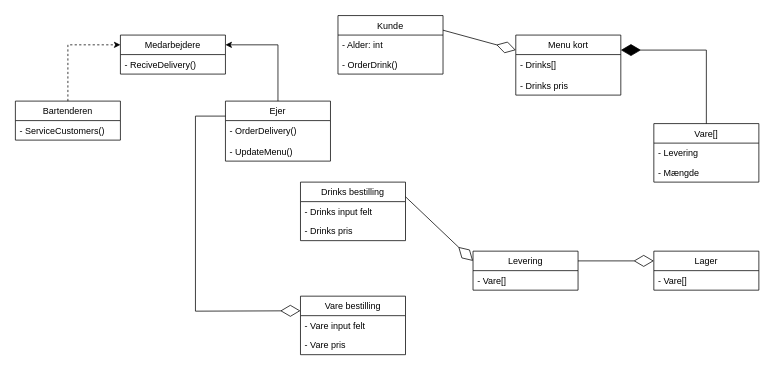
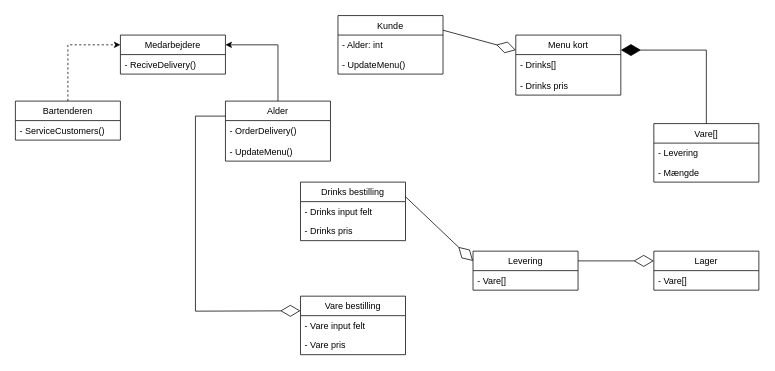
(375, 65) -> (376, 65)
(278, 111) -> (278, 111)
